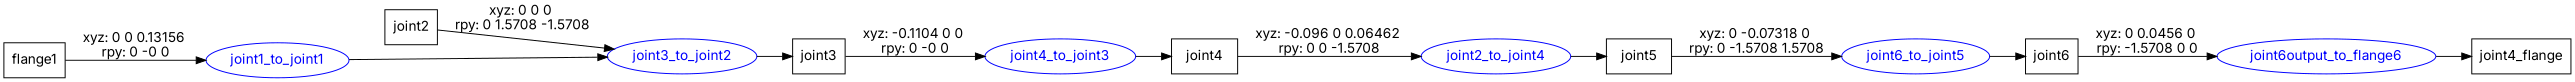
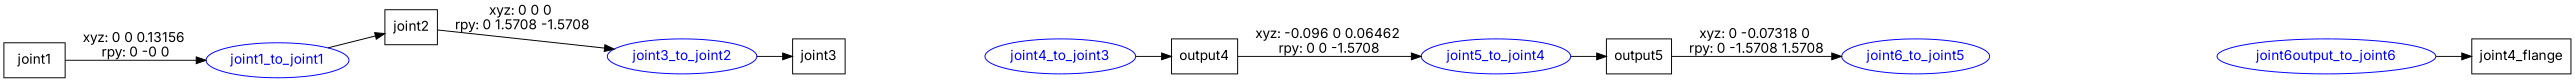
(910, 56) -> none
(1205, 56) -> (1205, 56)
(1496, 56) -> (1496, 56)
(1639, 56) -> (1639, 56)
(2052, 56) -> none
(2326, 56) -> (2326, 56)
(473, 58) -> (352, 42)
(35, 60) -> (35, 60)
